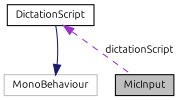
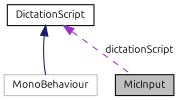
(58, 45) -> (44, 56)
